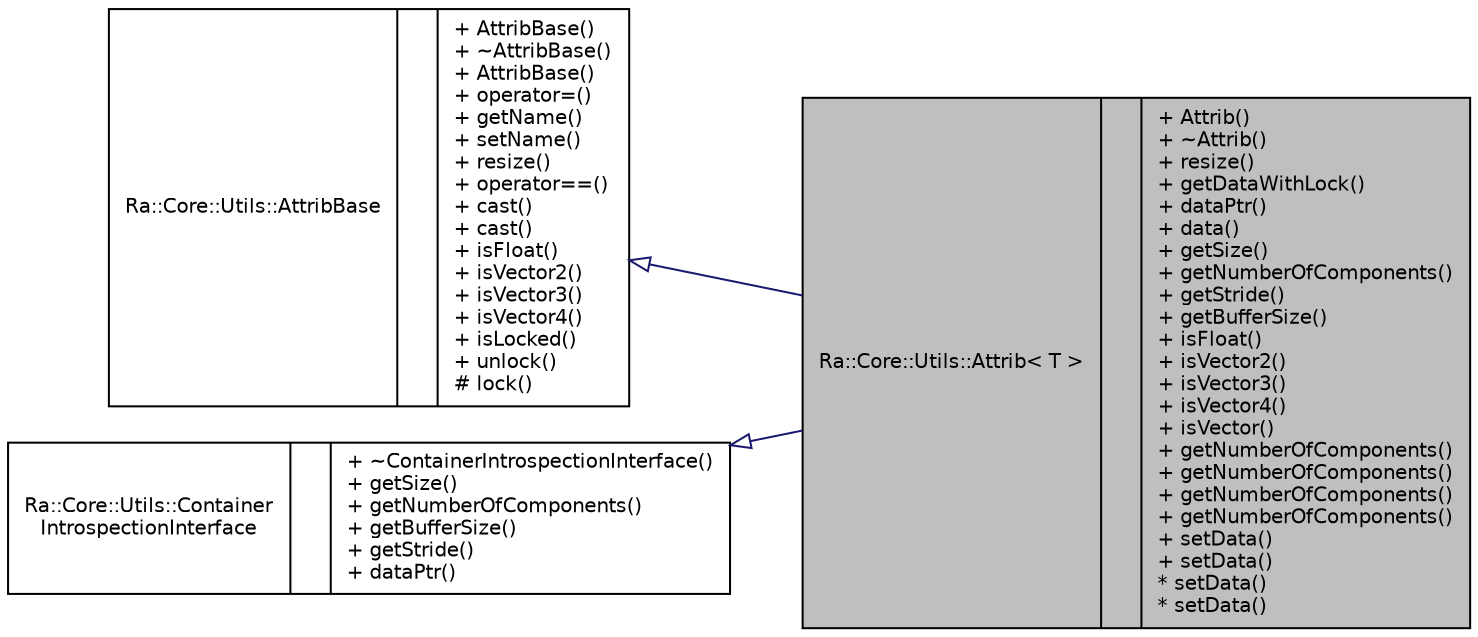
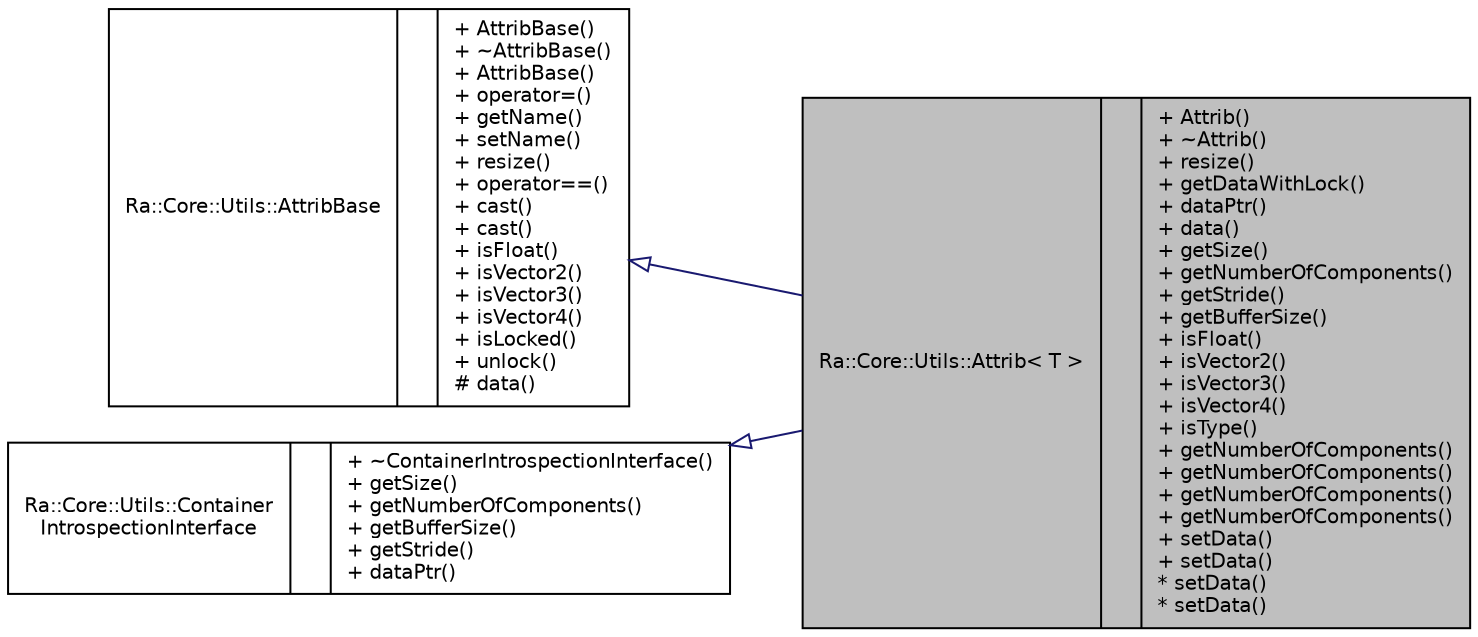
(494, 384) -> (495, 384)
(1216, 429) -> (1208, 429)
